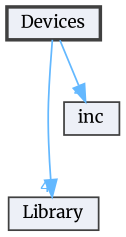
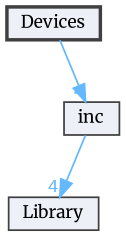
(48, 110) -> (76, 158)
